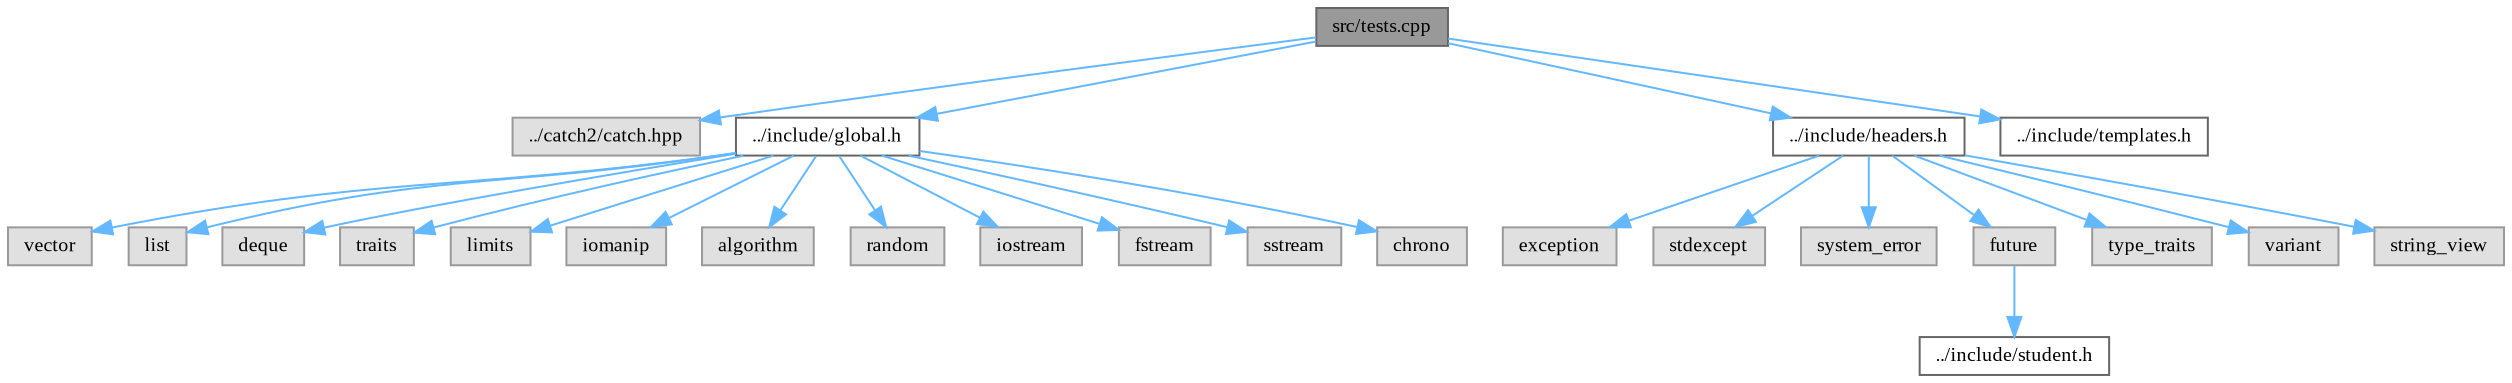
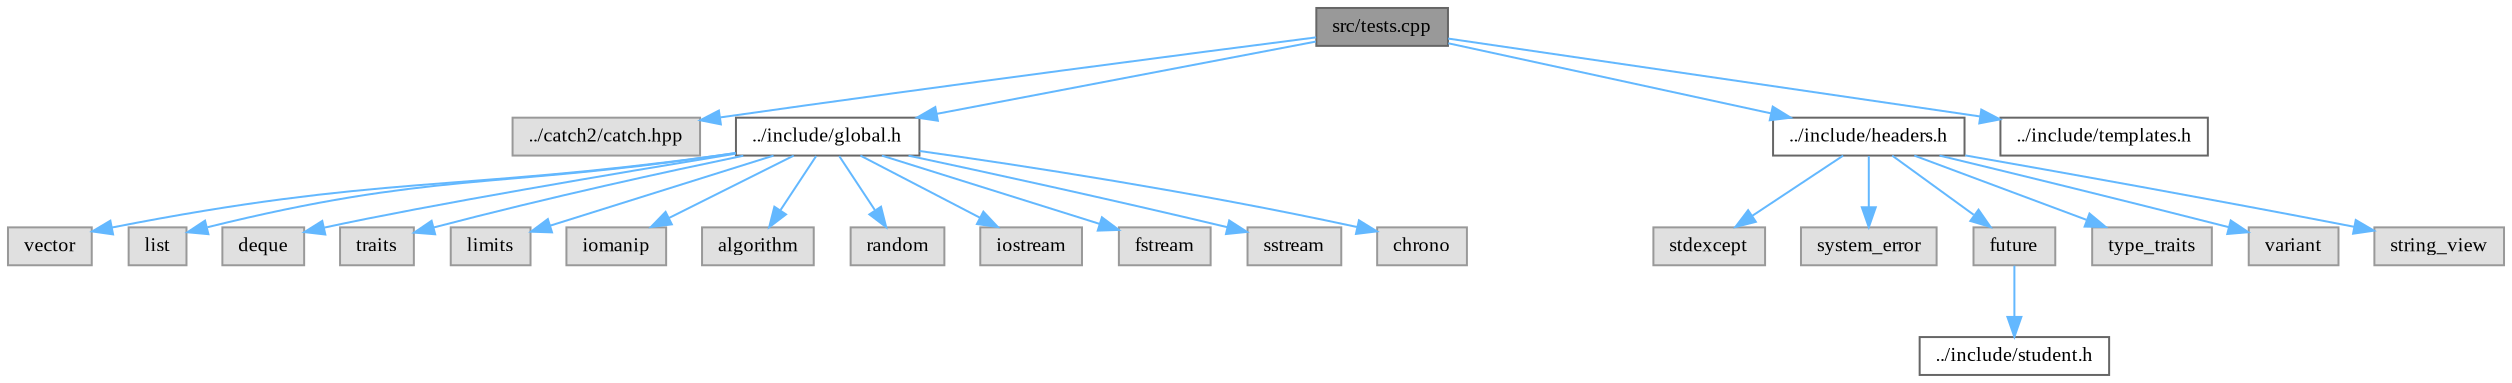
(1560, 246) -> none
